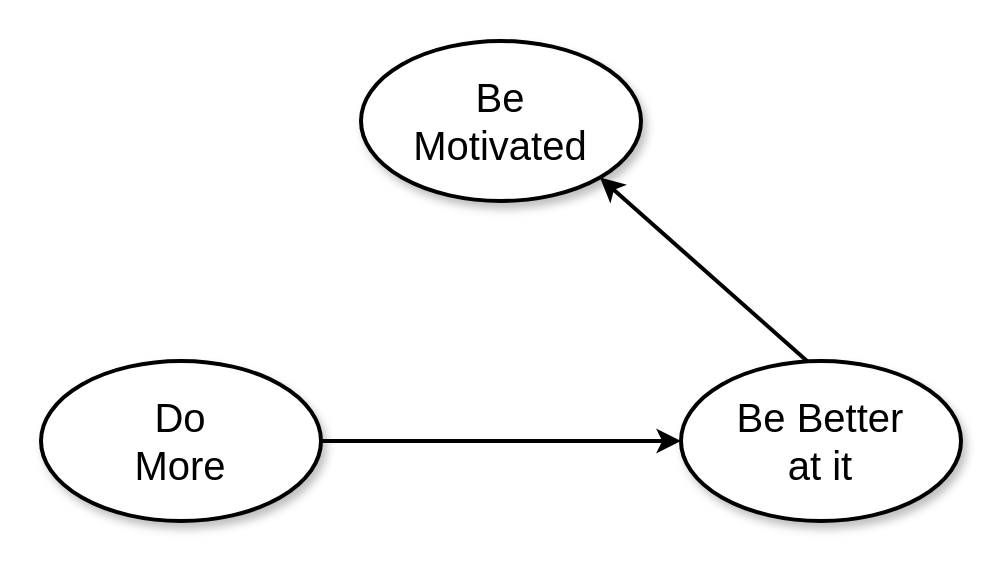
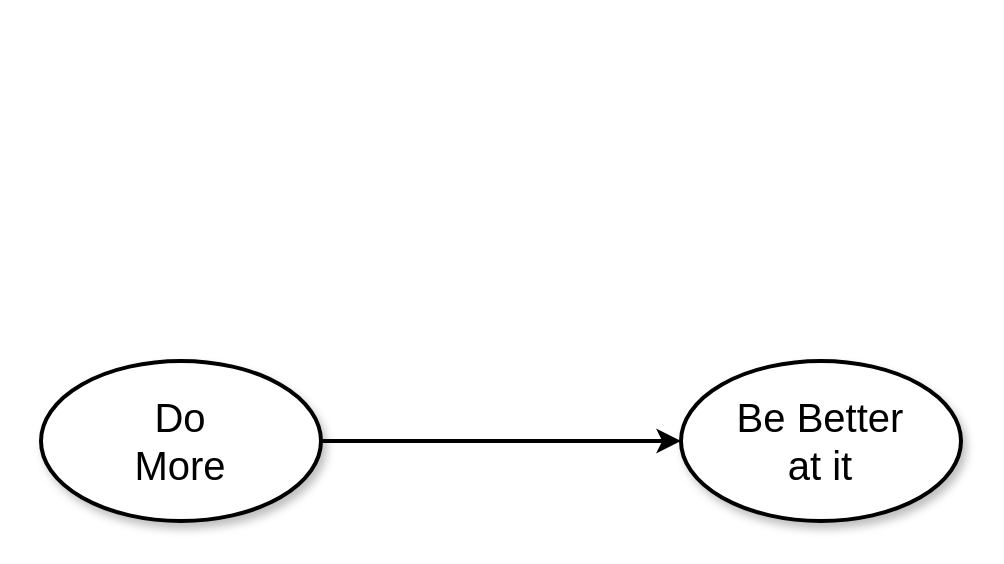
(501, 121) -> none
(710, 275) -> none
